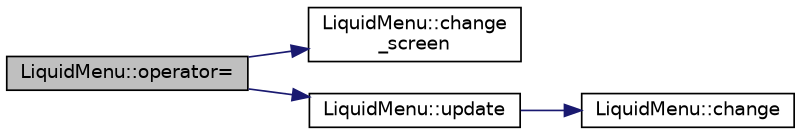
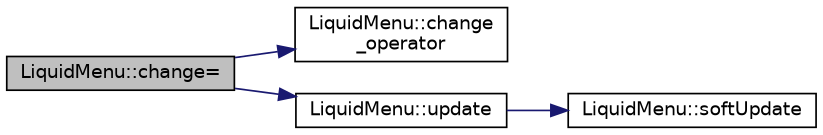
(415, 35) -> (401, 35)
(127, 73) -> (121, 73)
(688, 110) -> (692, 110)
